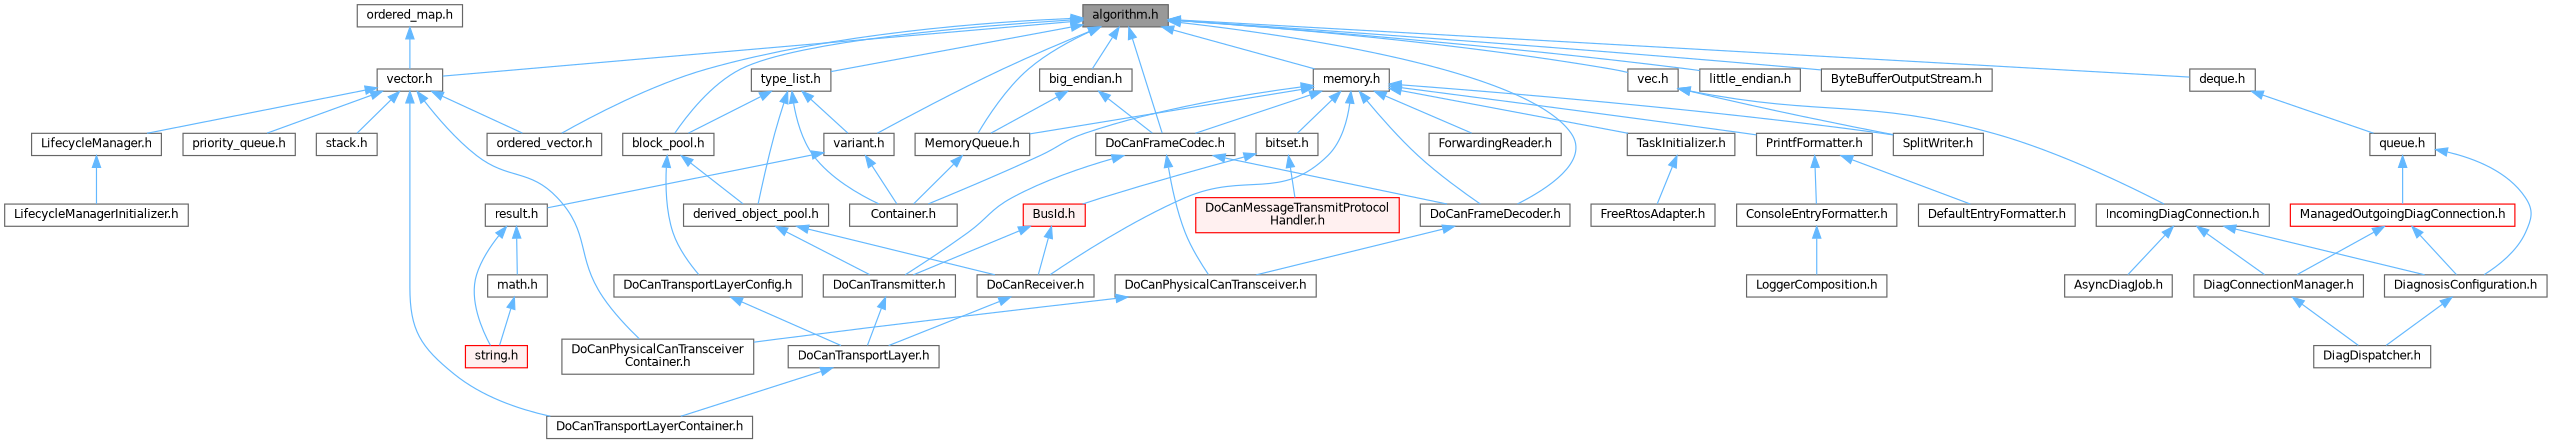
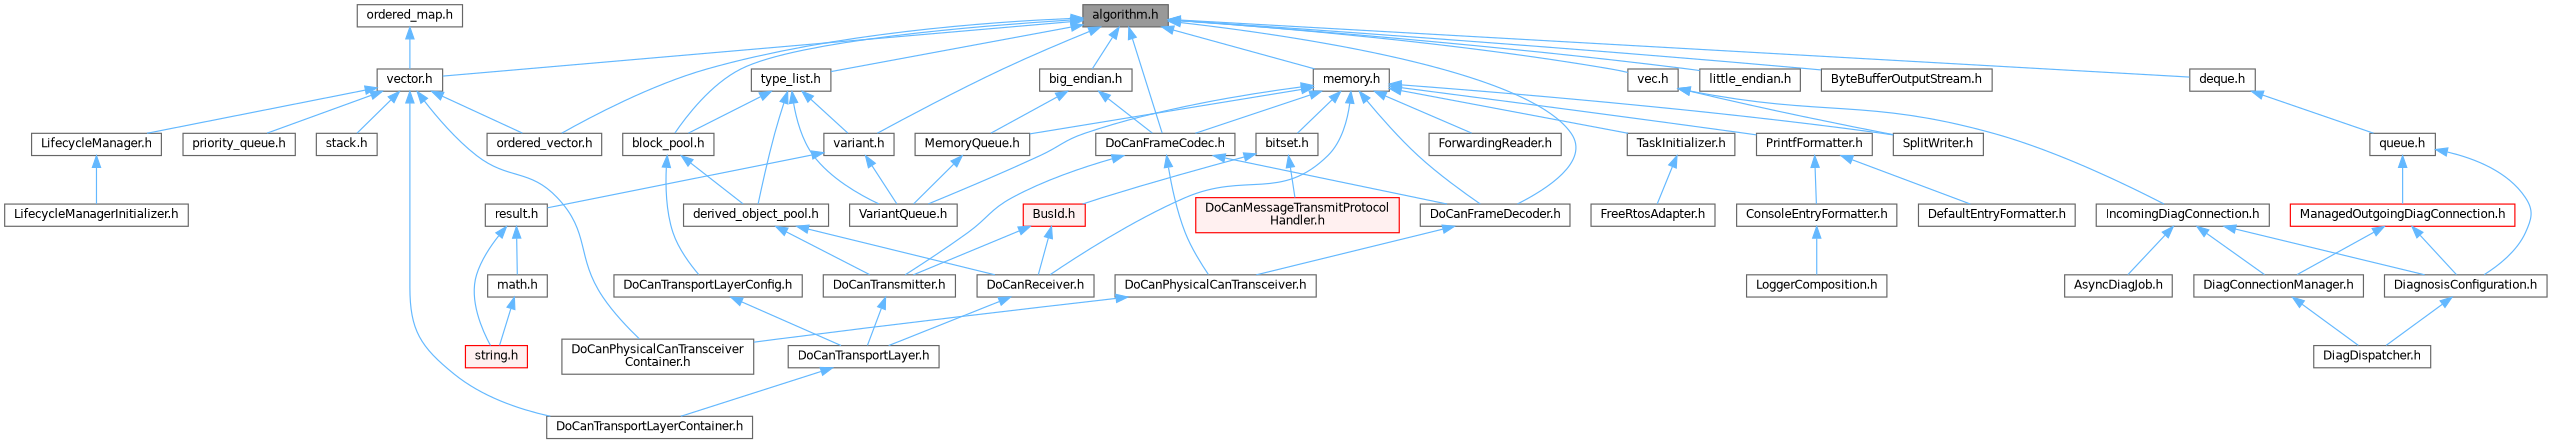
(1025, 72) -> none
(903, 215) -> (903, 215)
